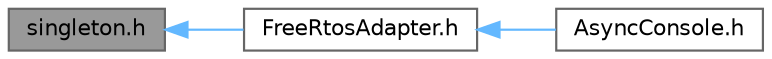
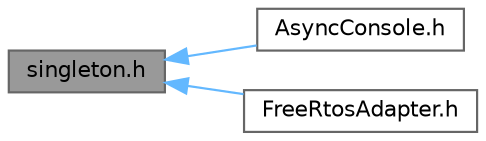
(528, 30) -> (222, 51)
